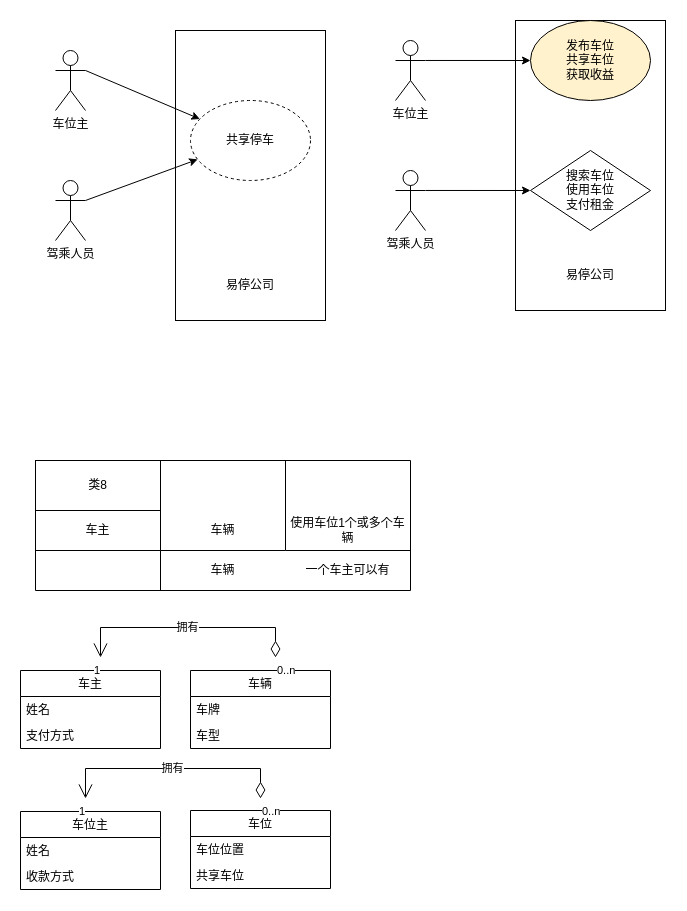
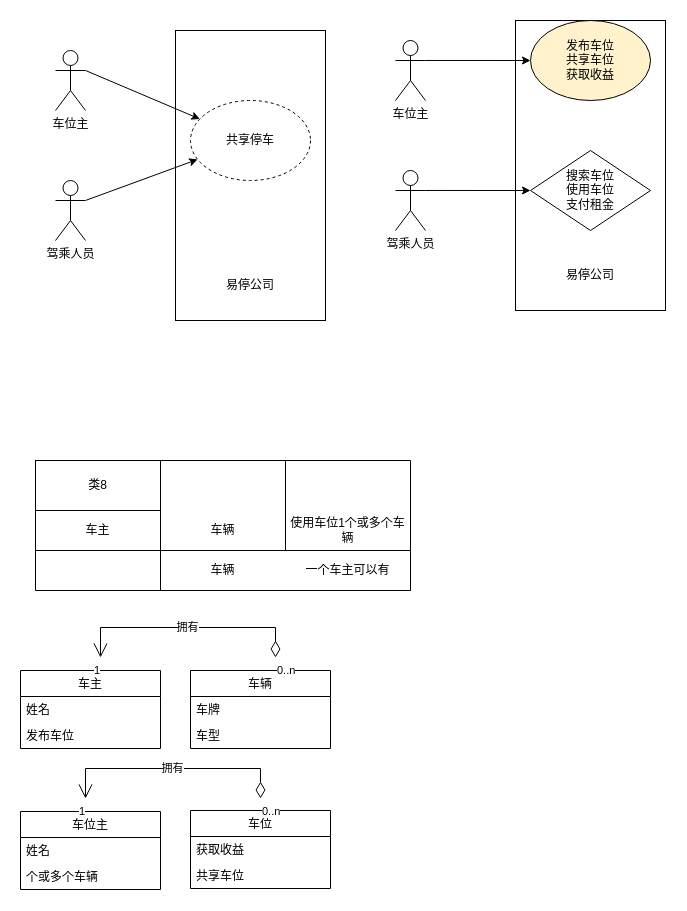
(50, 736) -> (50, 736)
(220, 850) -> (220, 850)
(50, 877) -> (62, 877)
